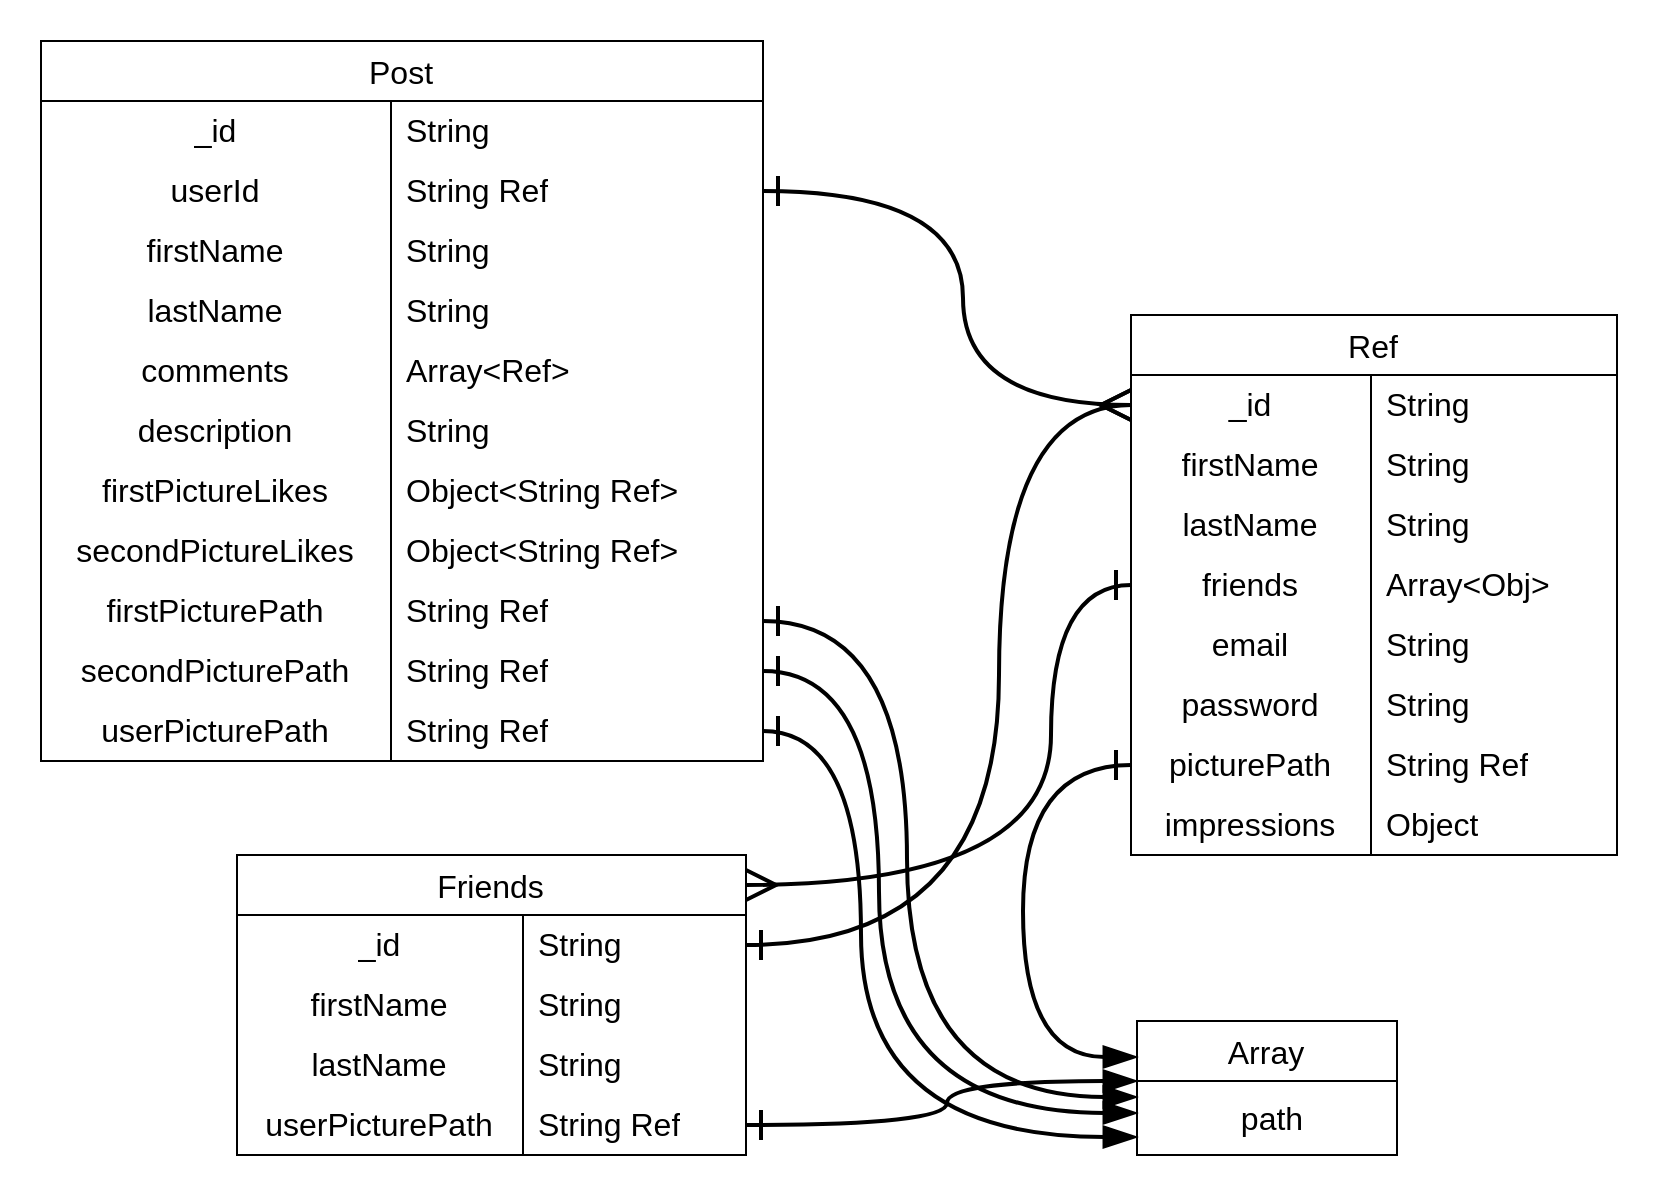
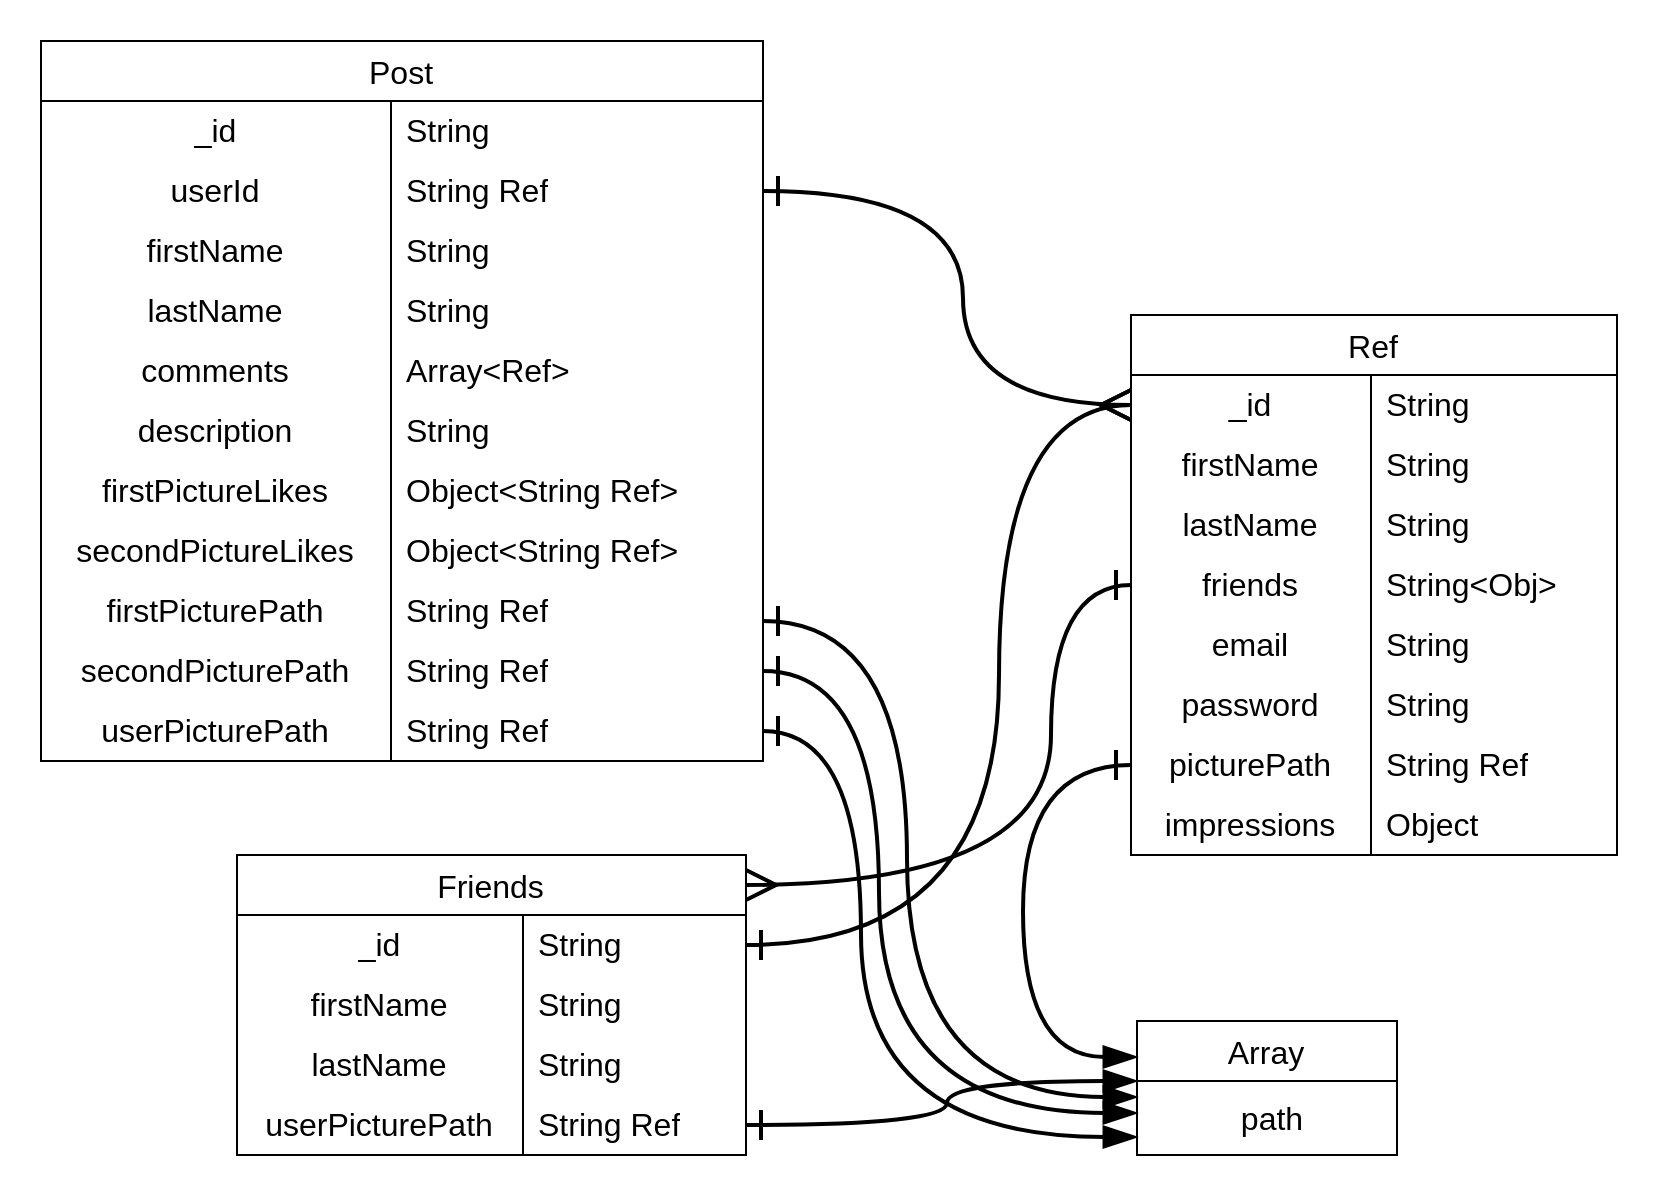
(1477, 585) -> (1481, 585)
